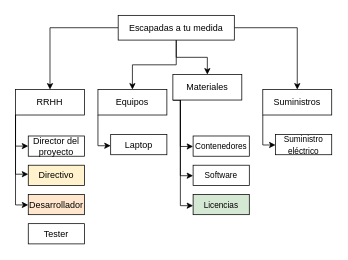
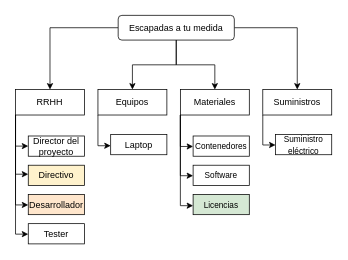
(176, 28) -> (176, 28)
(207, 87) -> (215, 102)
none -> (15, 224)
